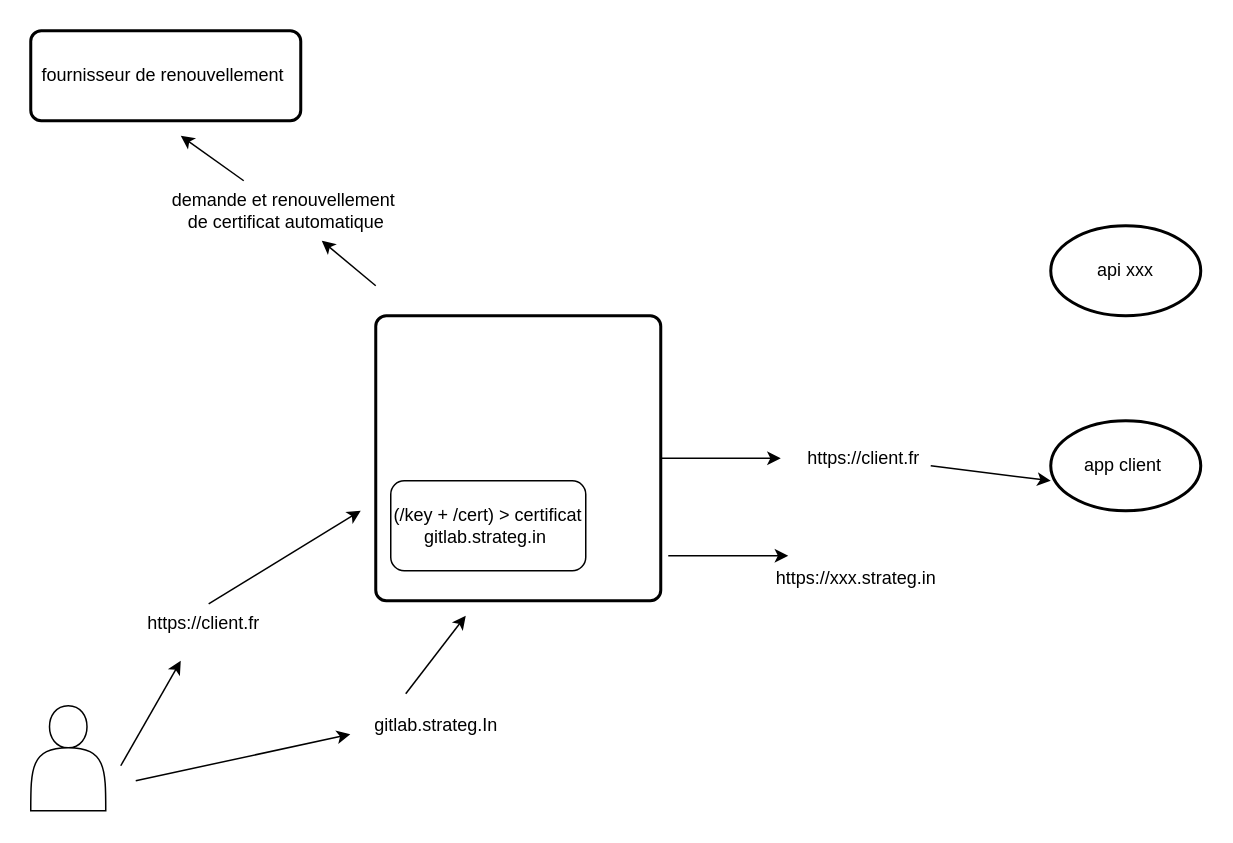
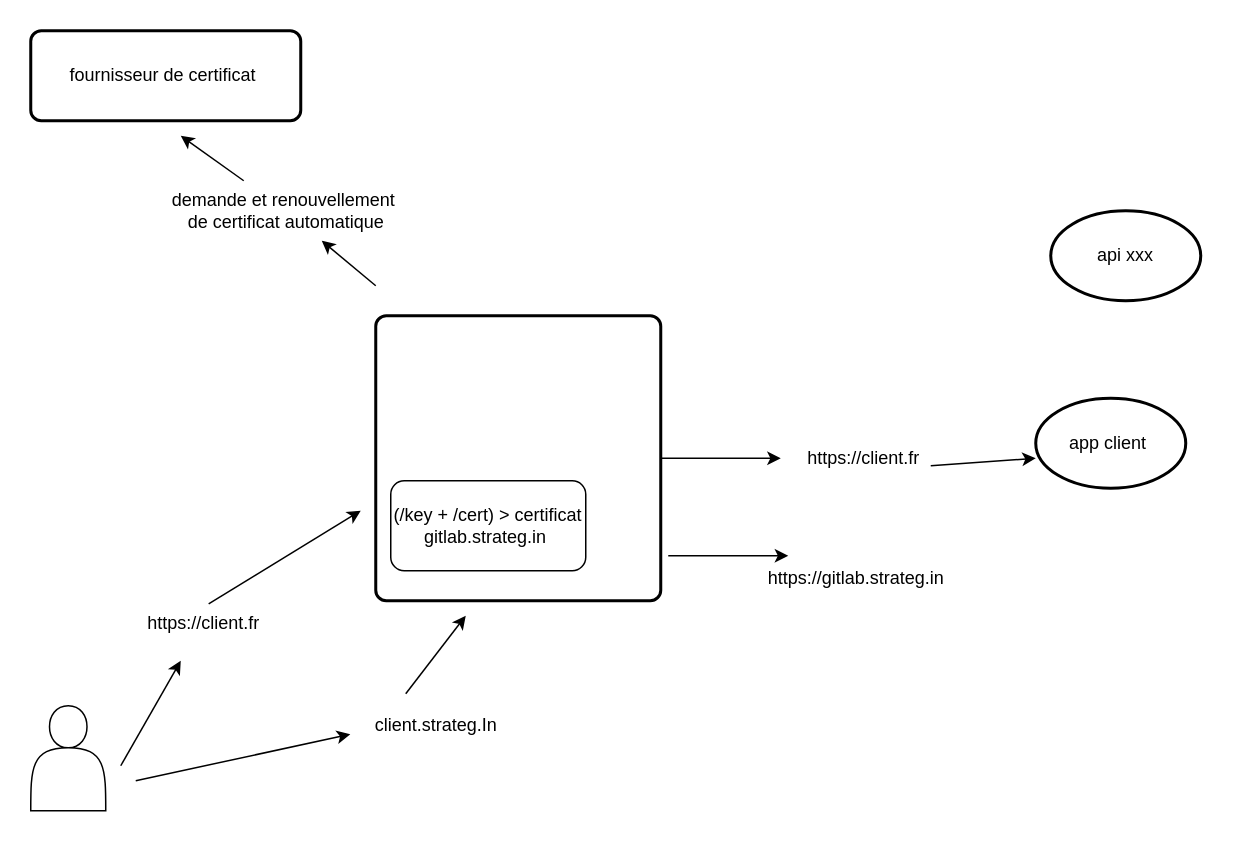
(166, 76) -> (166, 76)
(1126, 271) -> (1126, 256)
(1126, 466) -> (1111, 443)
(857, 578) -> (857, 578)
(437, 725) -> (437, 725)
